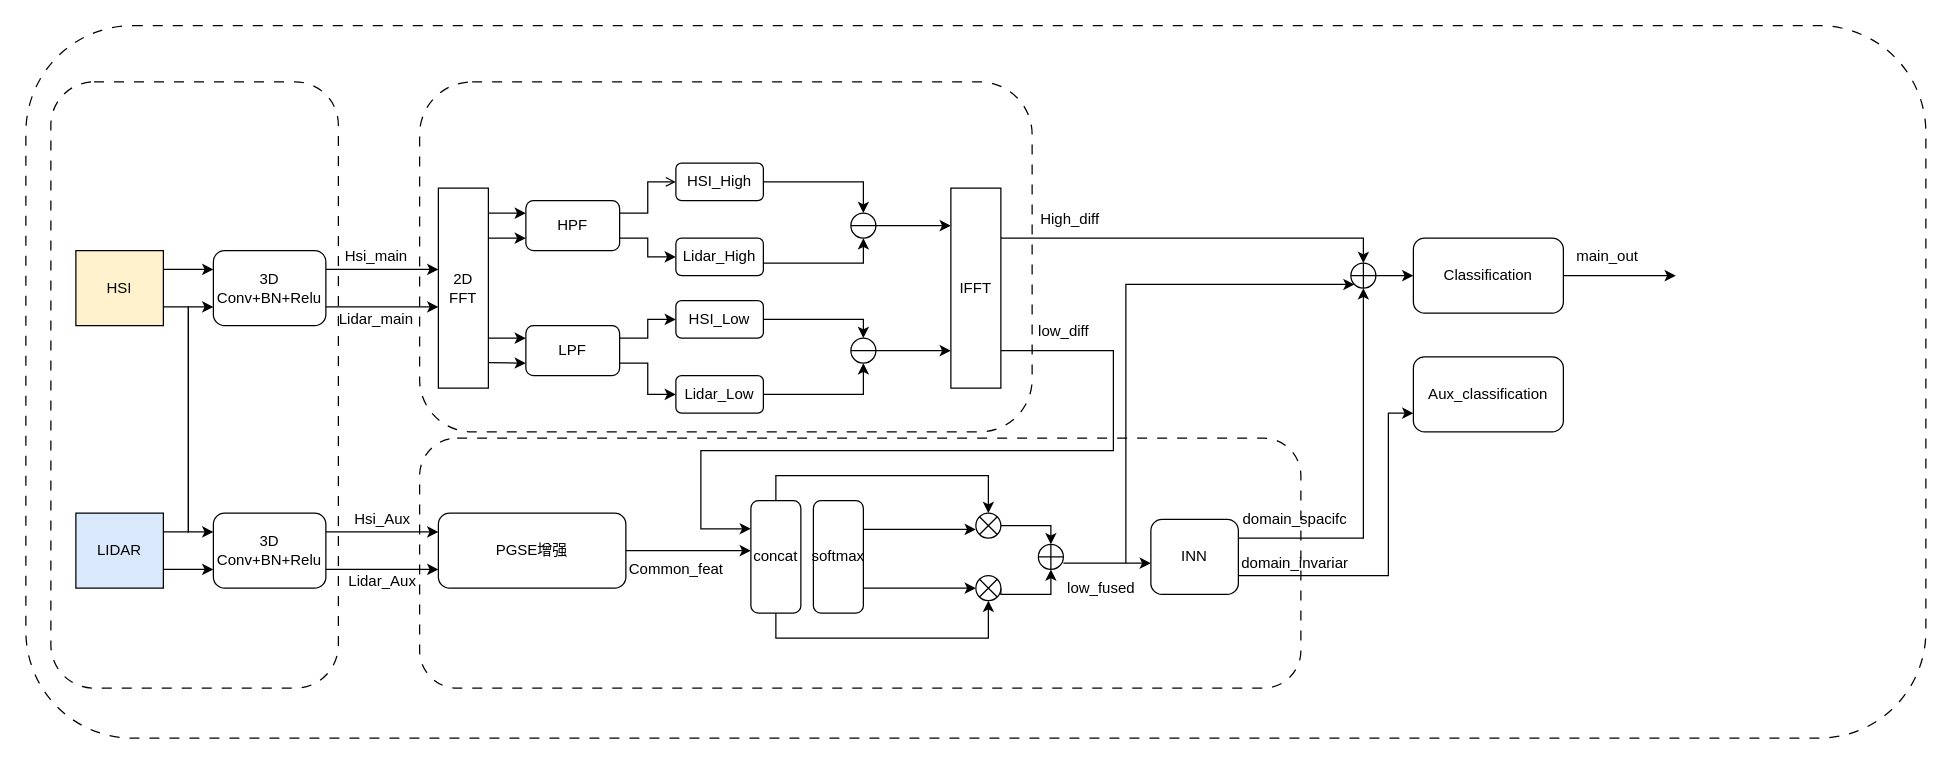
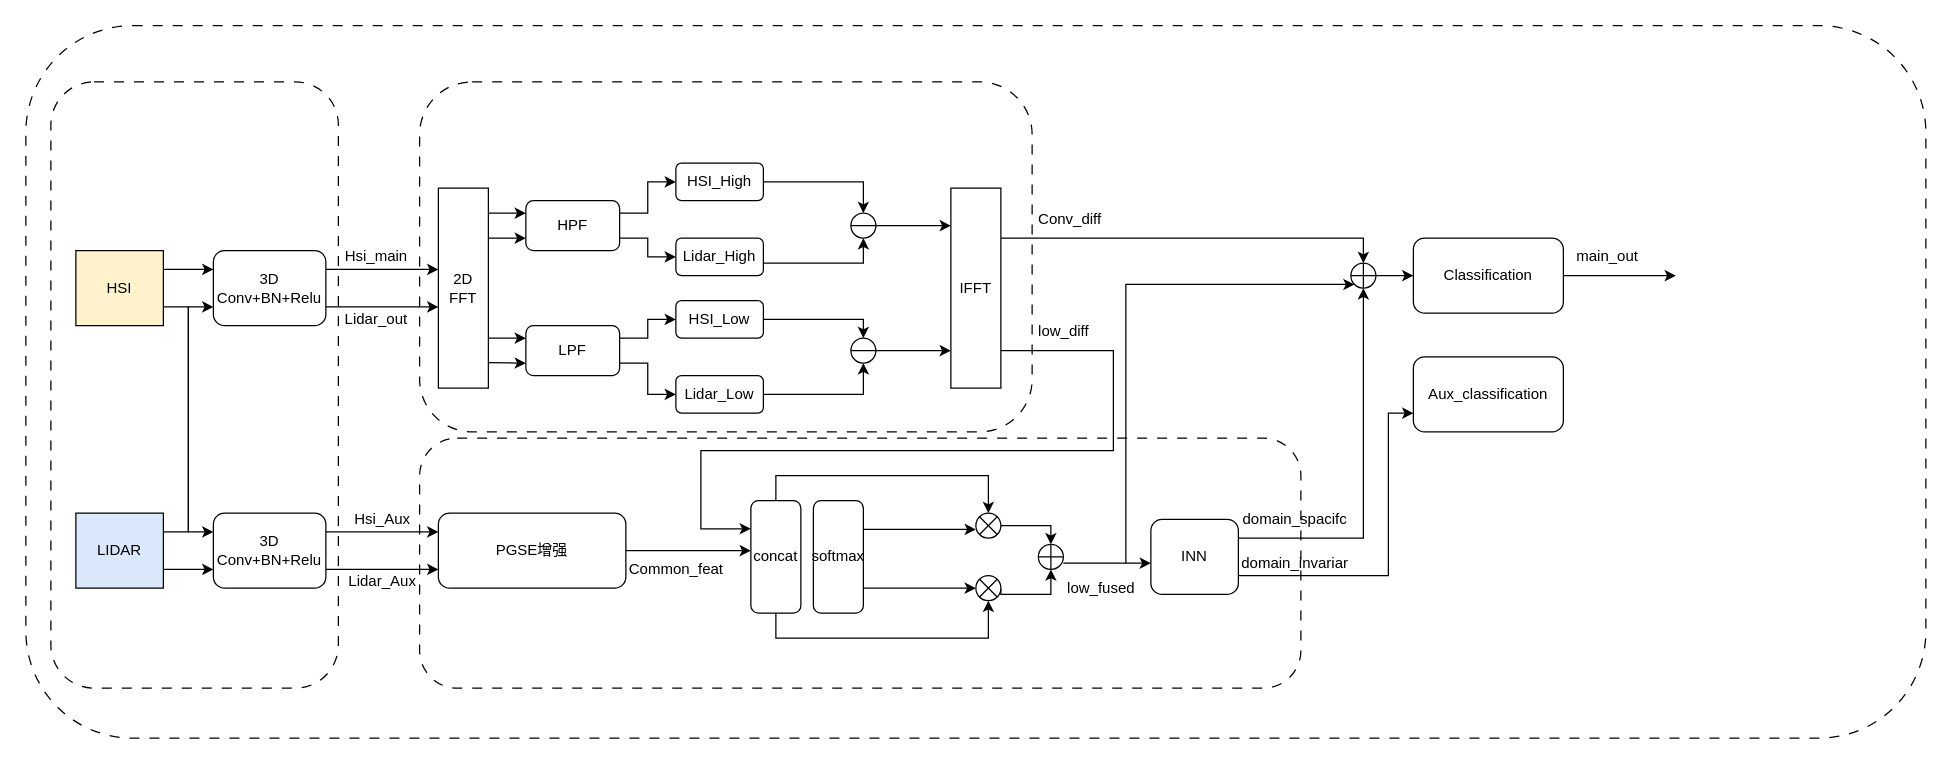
(667, 182) -> (666, 182)
(1070, 219) -> (1070, 219)
(376, 319) -> (376, 319)
